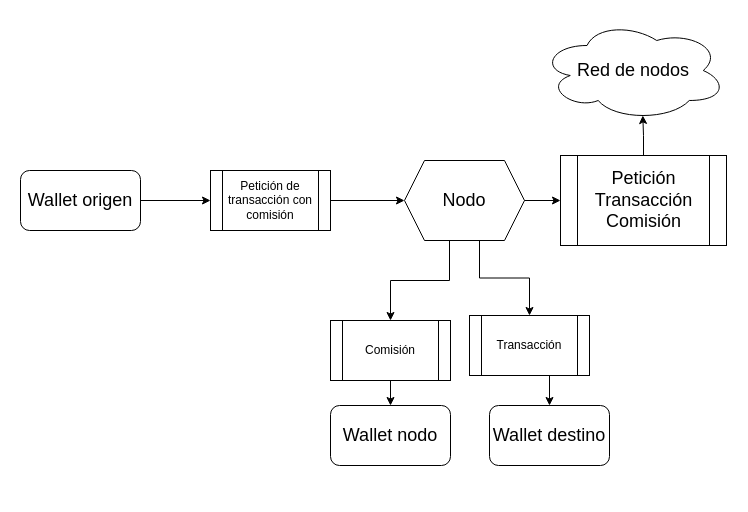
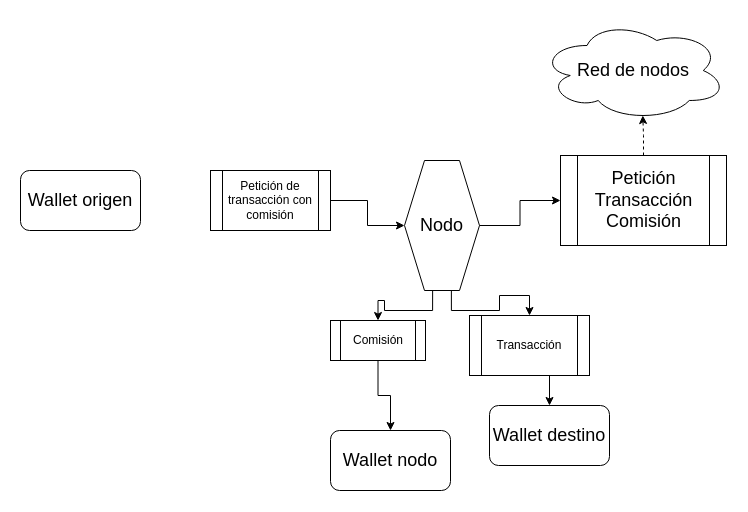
(644, 140) -> (644, 140)
(172, 201) -> none
(465, 201) -> (442, 226)
(391, 351) -> (378, 341)
(391, 436) -> (391, 461)
